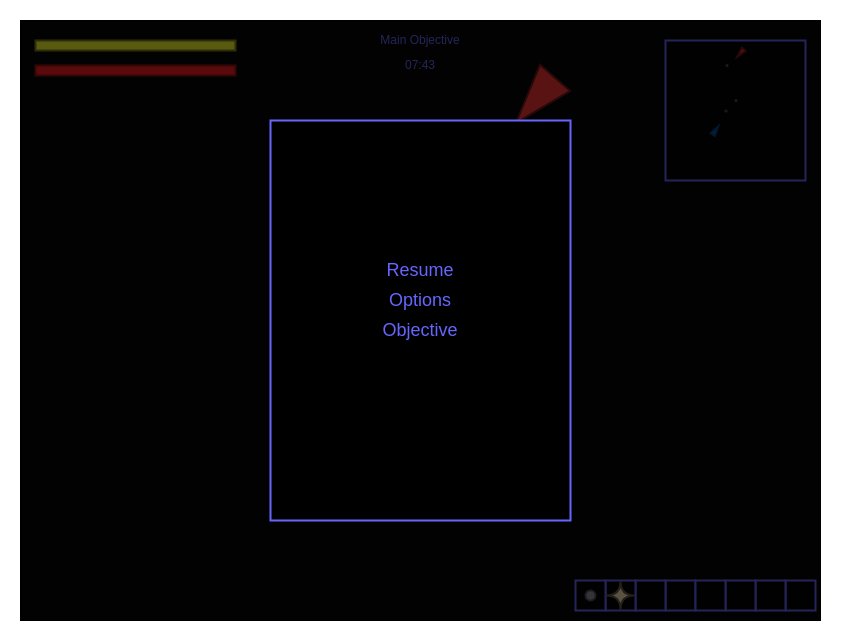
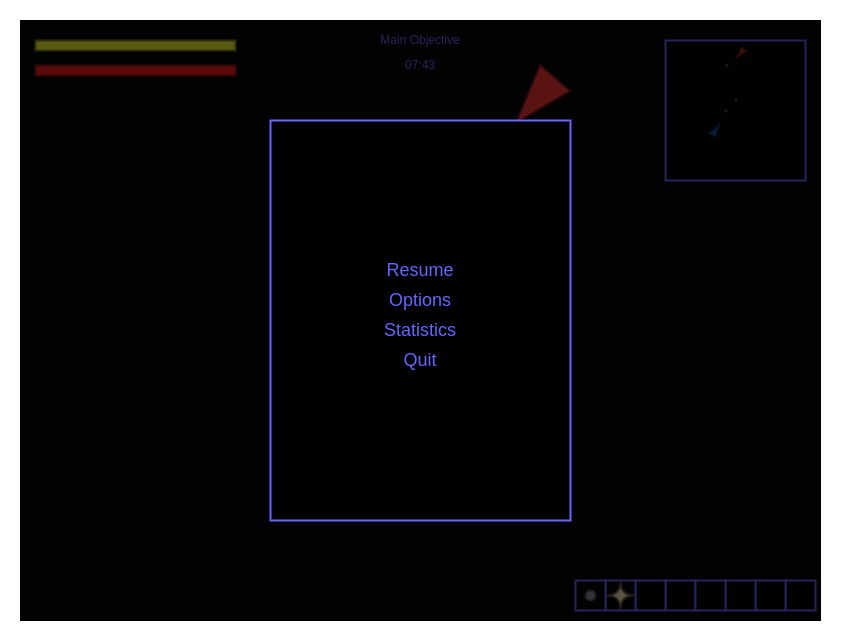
(421, 331) -> (421, 331)
none -> (421, 361)
